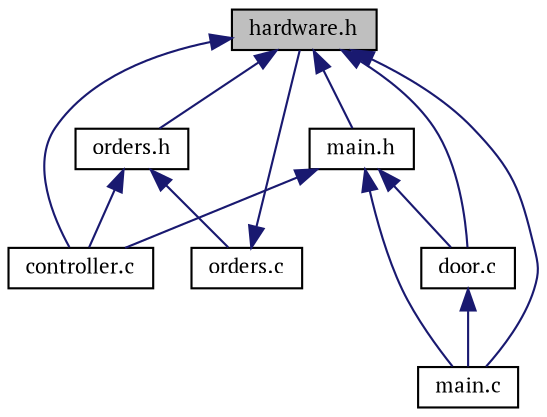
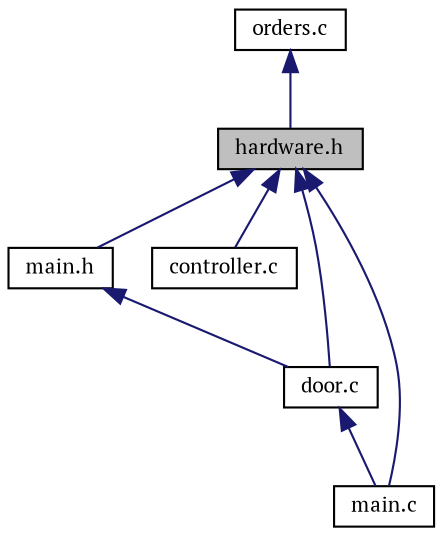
(132, 149) -> none
(216, 211) -> none
(400, 284) -> none
